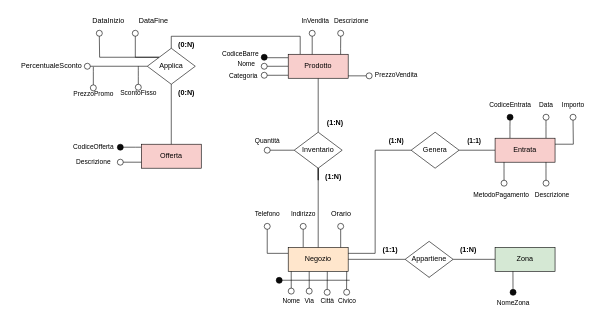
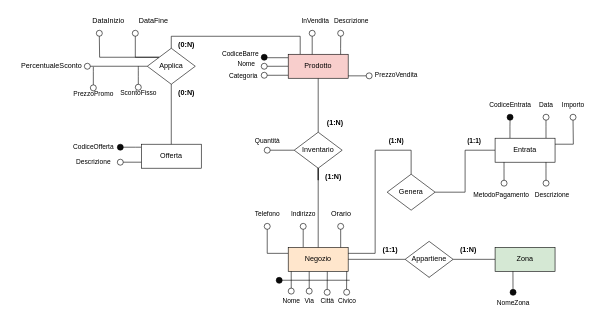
(435, 150) -> (411, 192)
(525, 150) -> (525, 150)
(171, 156) -> (171, 156)
